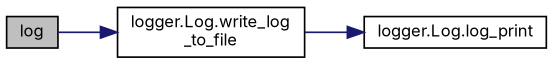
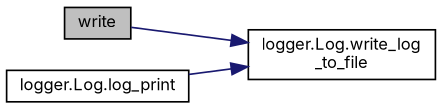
(32, 32) -> (98, 23)
(326, 32) -> (210, 72)
